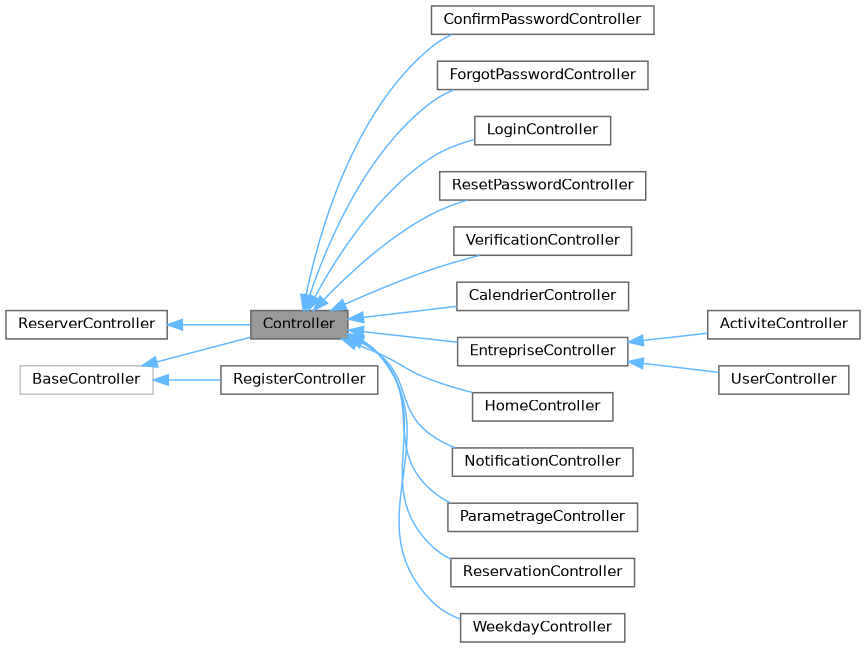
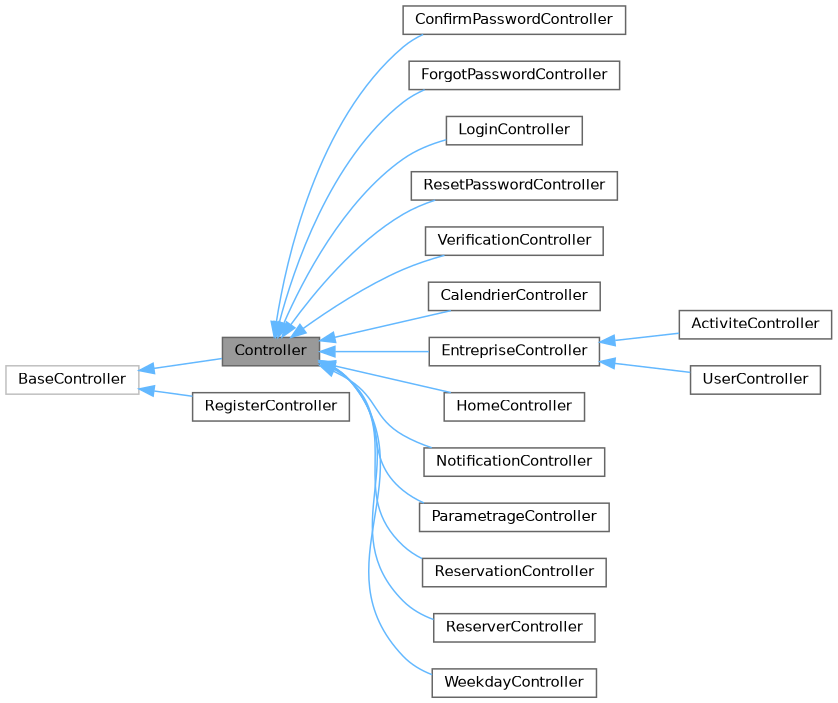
(217, 325) -> (380, 564)
